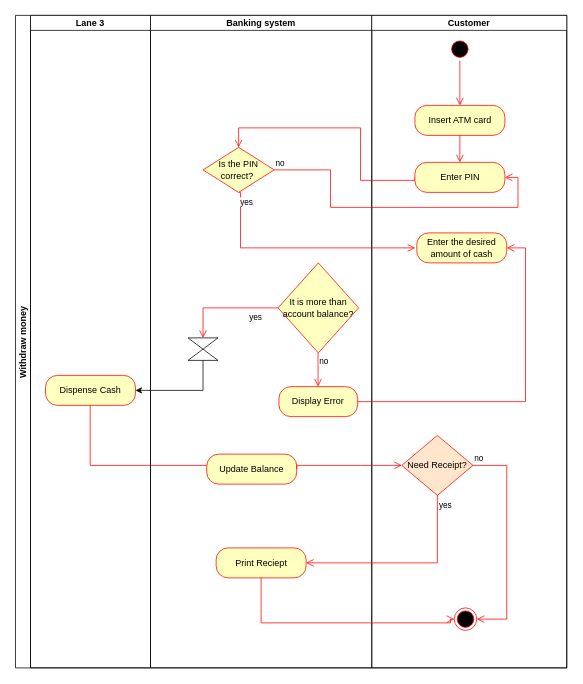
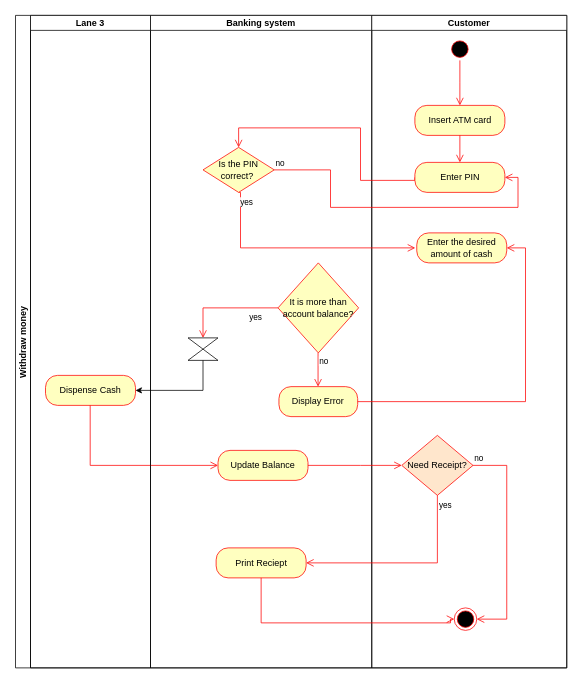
(252, 469) -> (263, 465)
